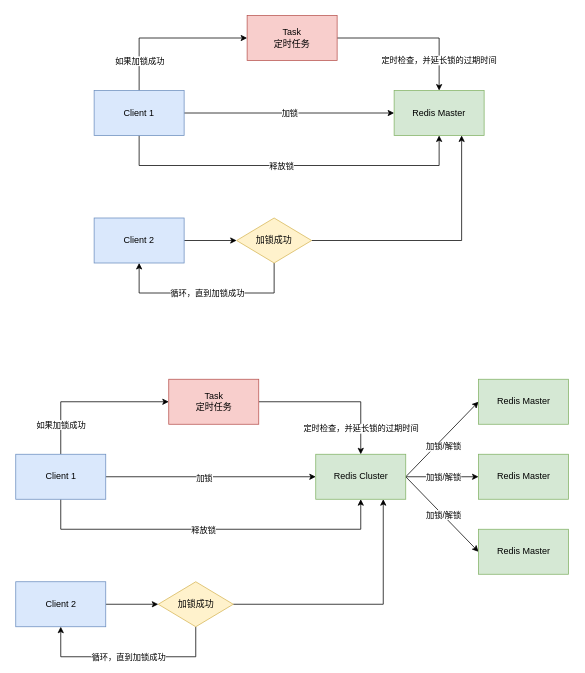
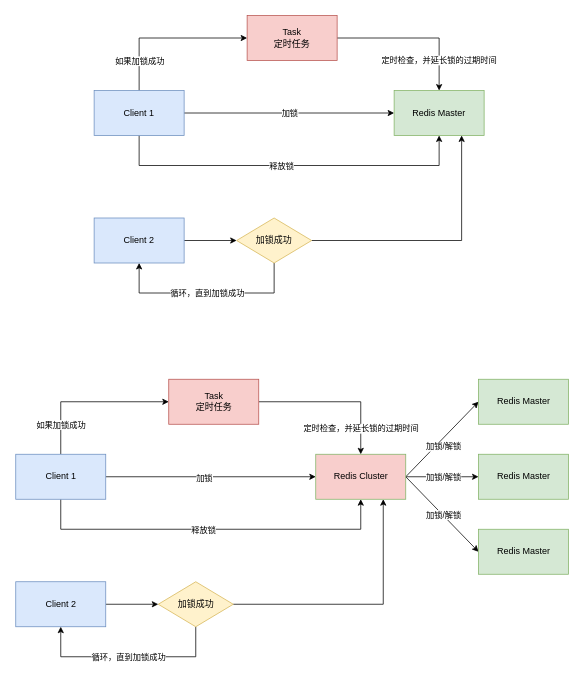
(361, 477) -> (361, 477)
